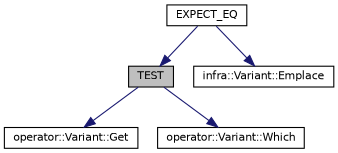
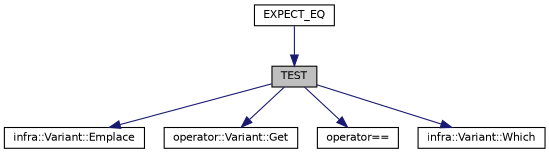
(232, 42) -> (196, 104)
(231, 138) -> (482, 138)
none -> (358, 138)
